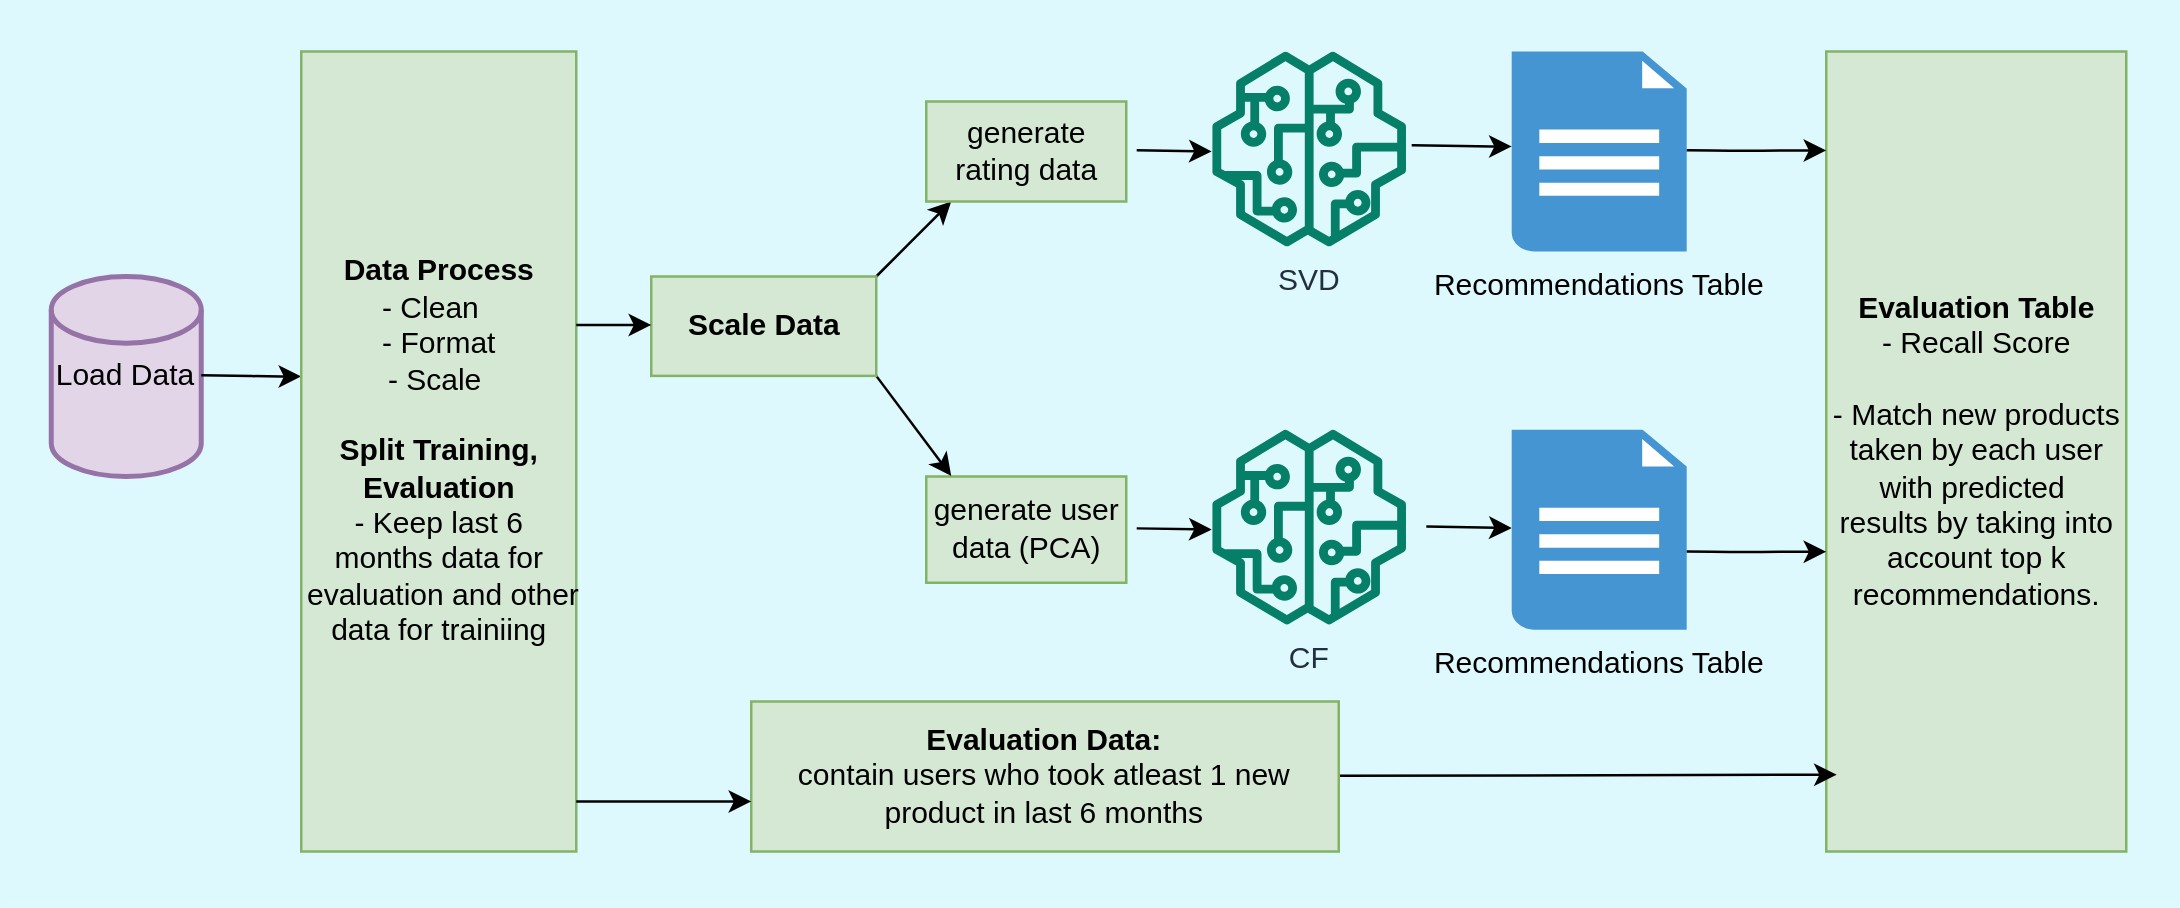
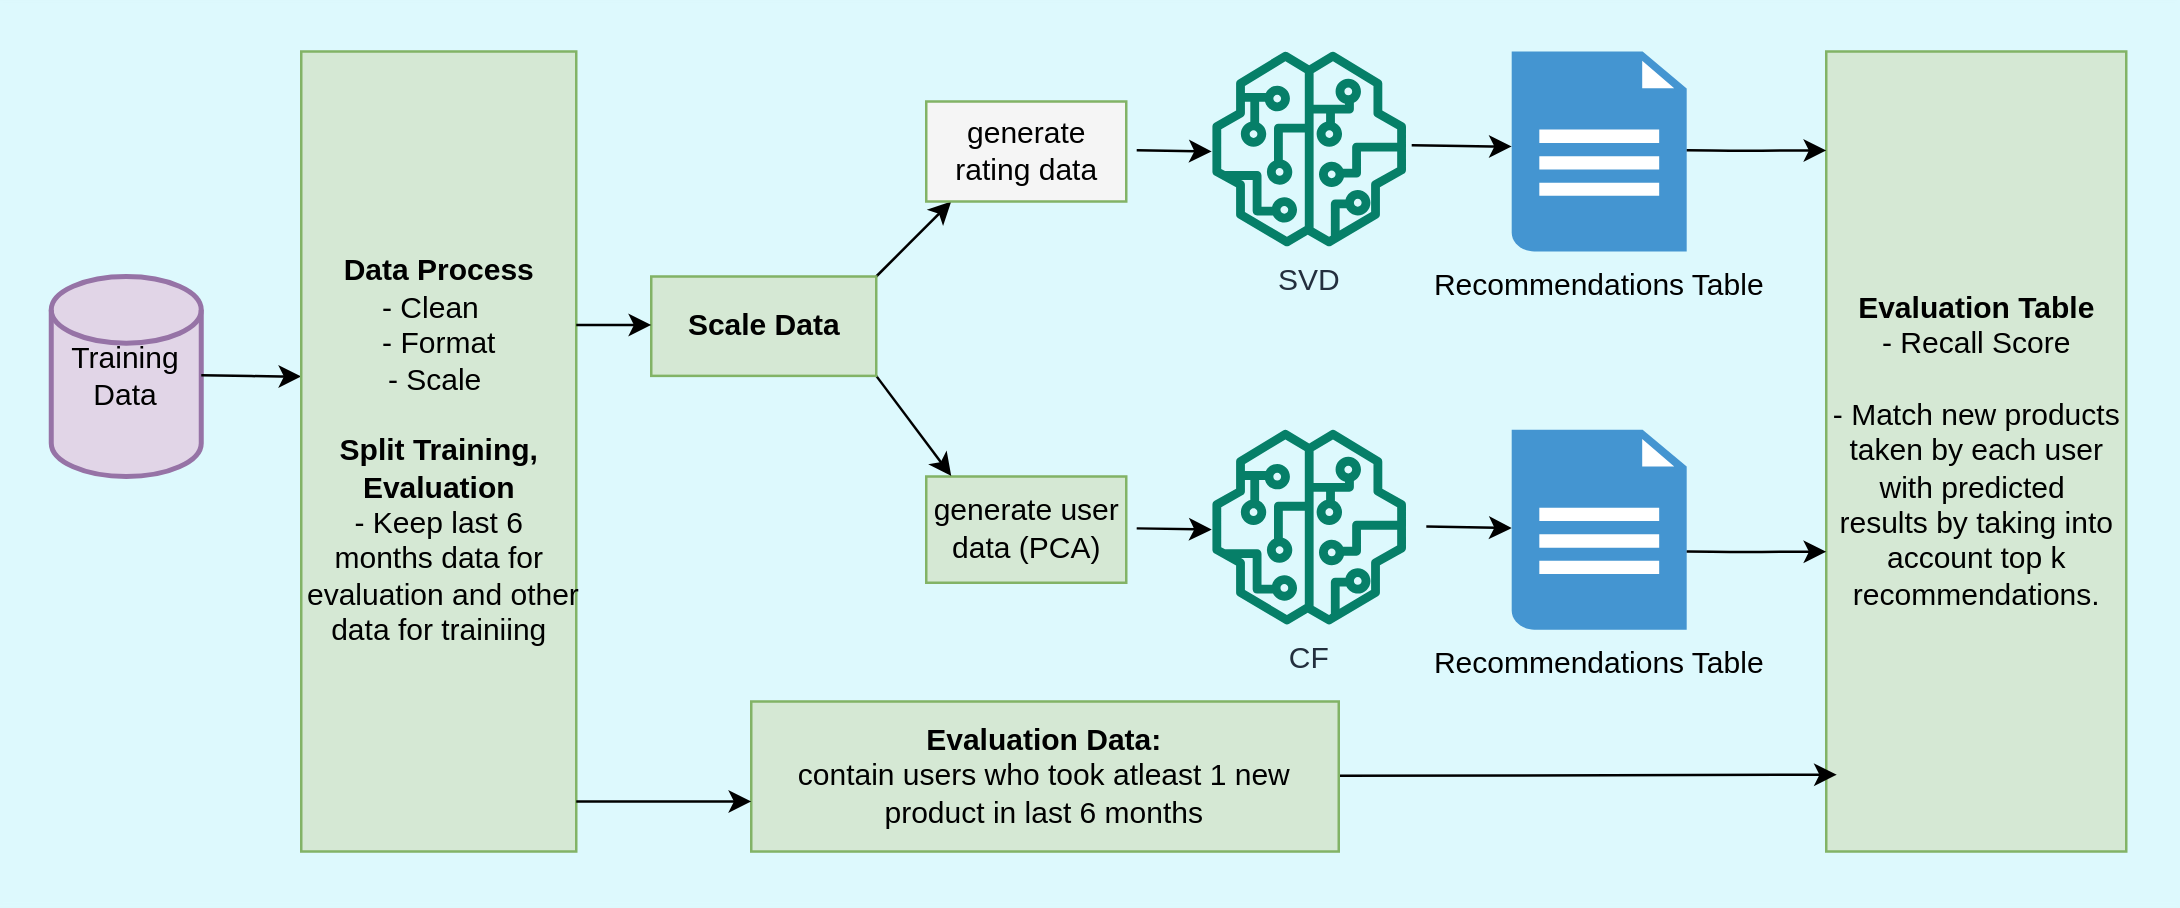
(1026, 151) -> (1026, 151)
(126, 376) -> (126, 376)
